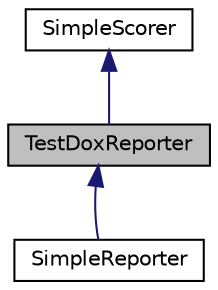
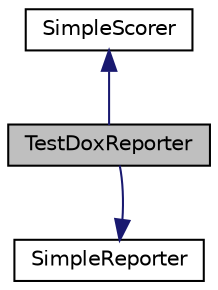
(95, 213) -> (123, 193)
